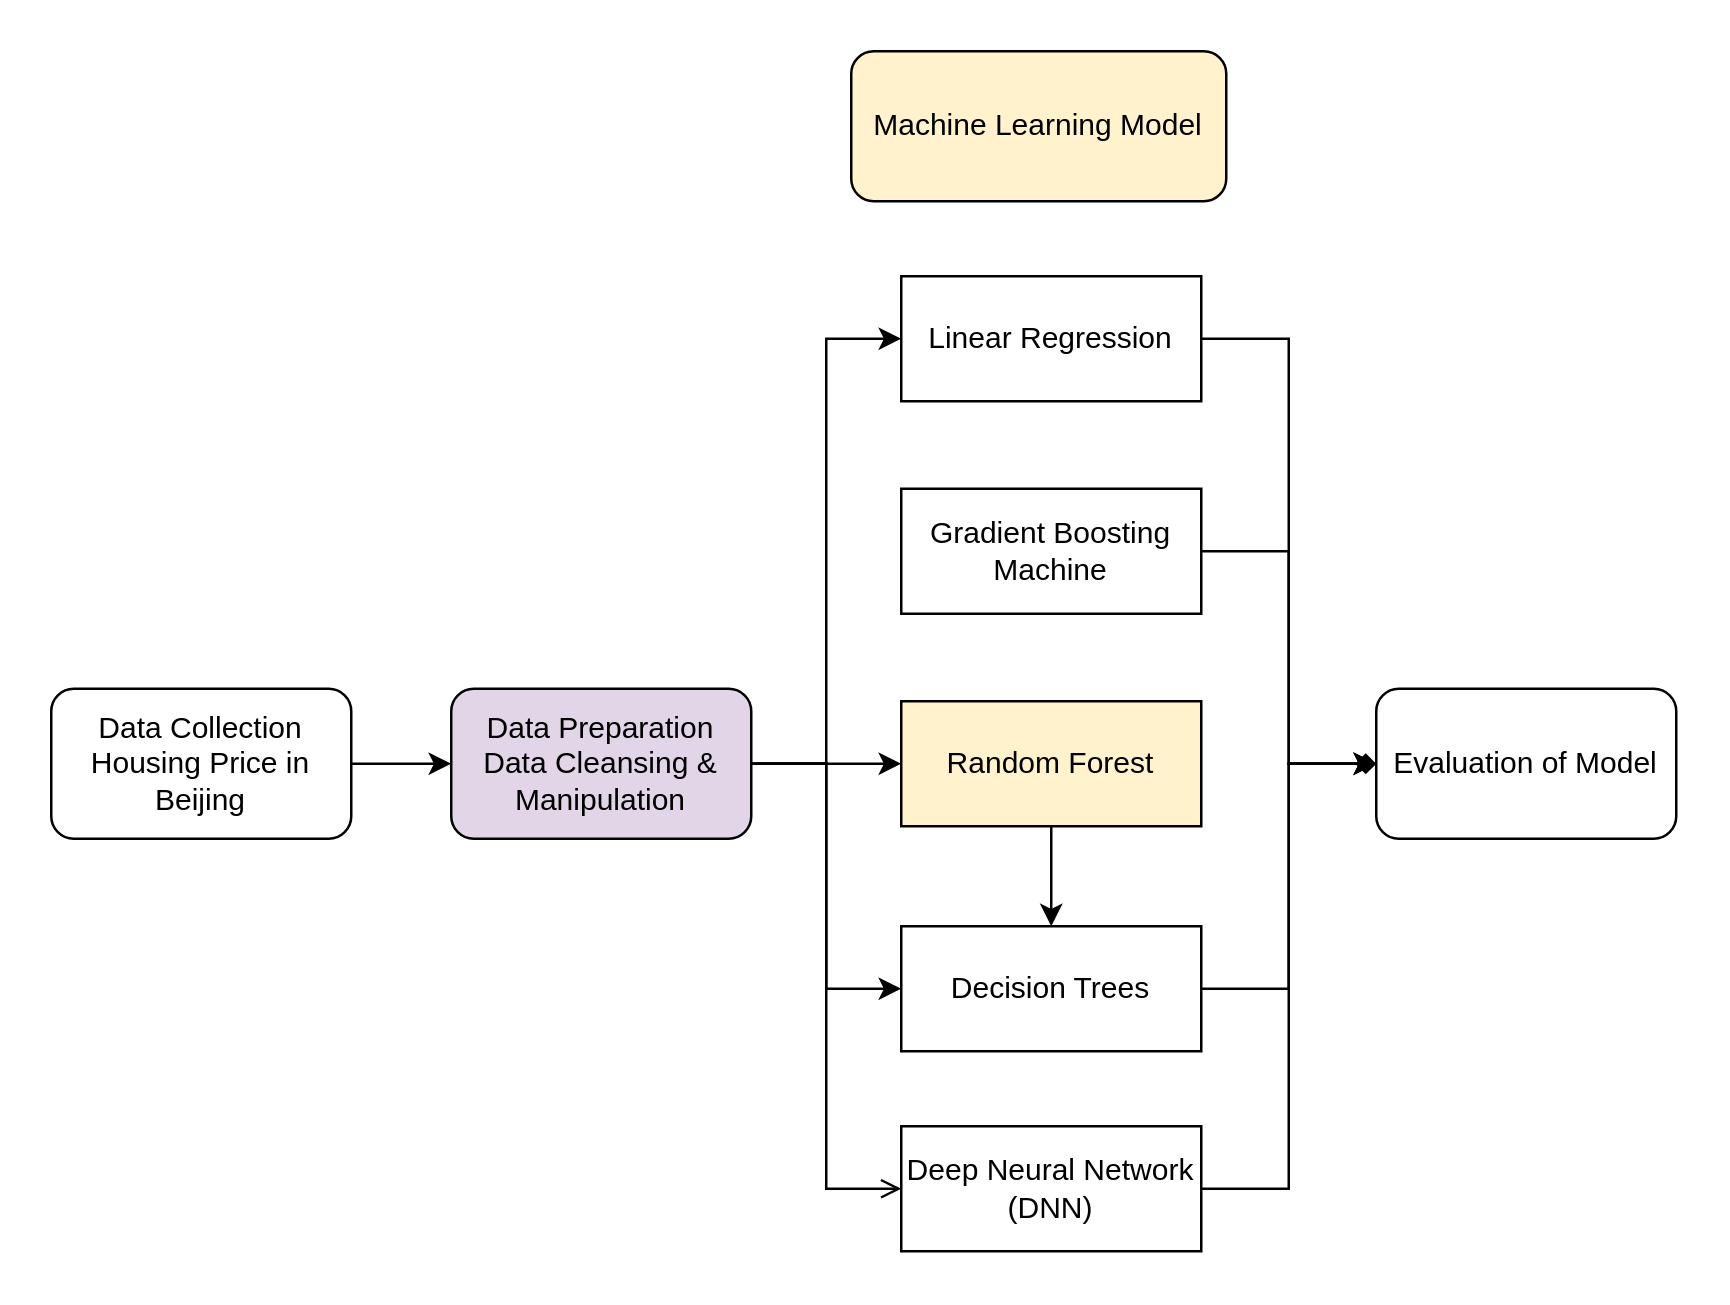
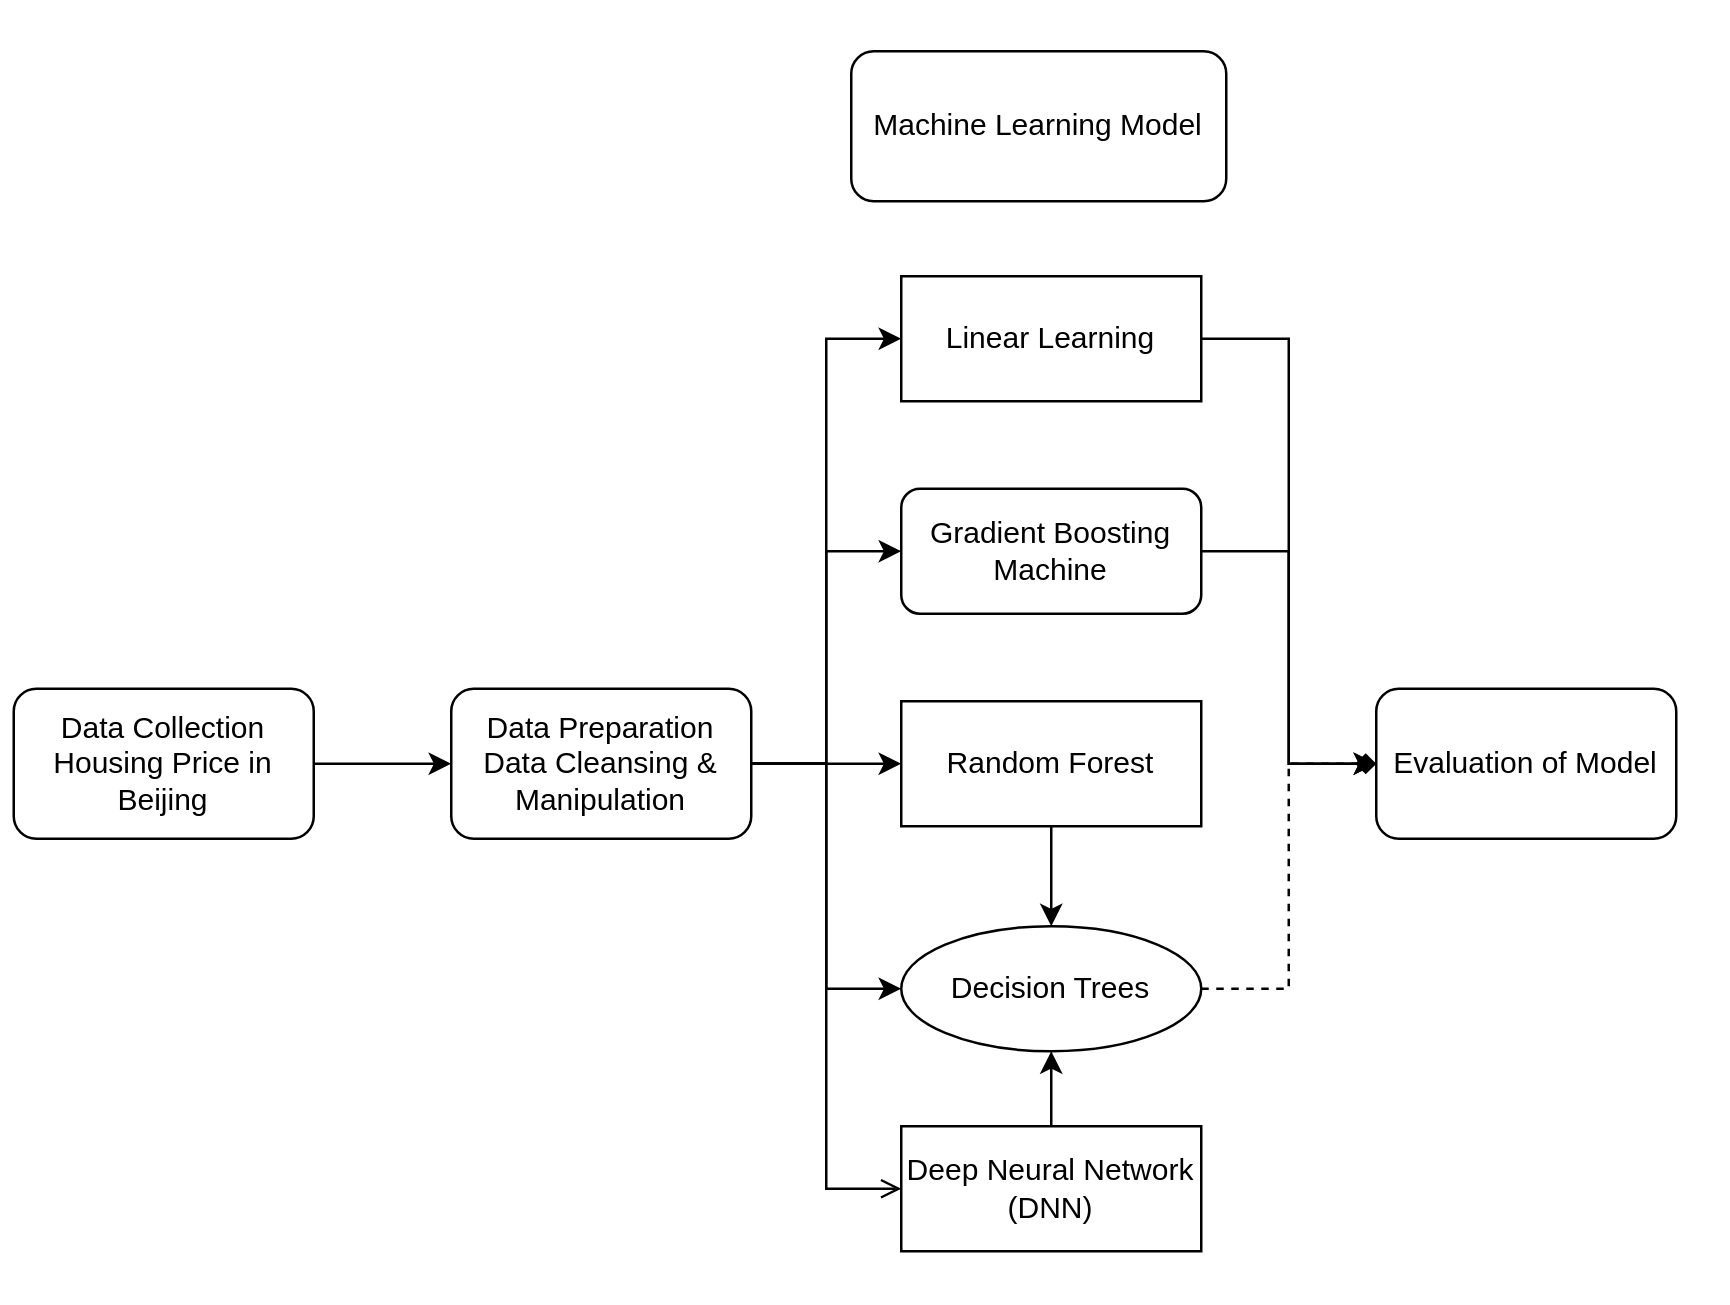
(1039, 126) -> (1039, 126)
(1051, 339) -> (1051, 339)
none -> (857, 551)
(1051, 551) -> (1051, 551)
(201, 764) -> (164, 764)
(601, 764) -> (601, 764)
(1051, 764) -> (1051, 764)
(1051, 989) -> (1051, 989)
(1244, 989) -> (1244, 989)
(1289, 1133) -> (1051, 1080)
